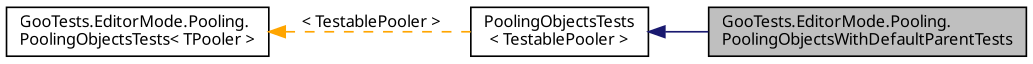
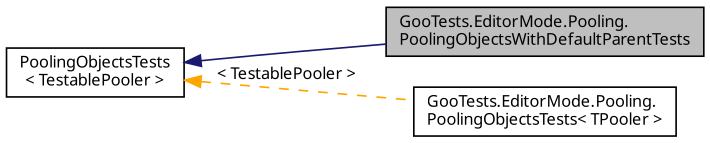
(378, 32) -> (307, 91)
